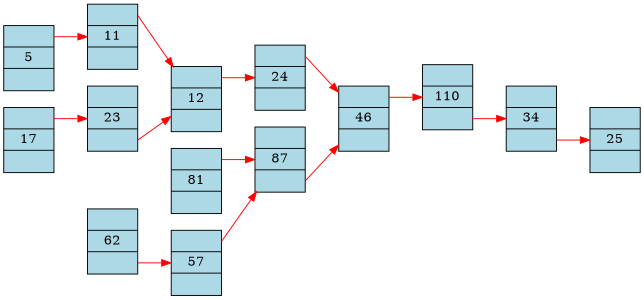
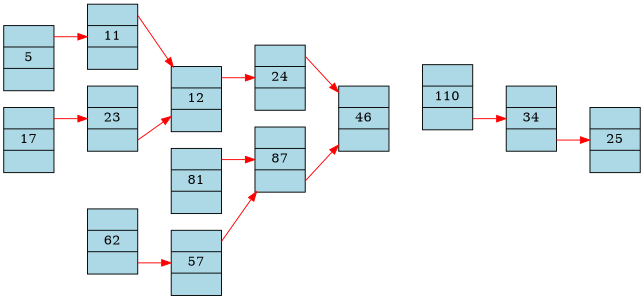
(401, 97) -> none
